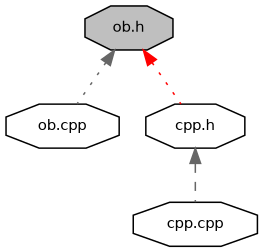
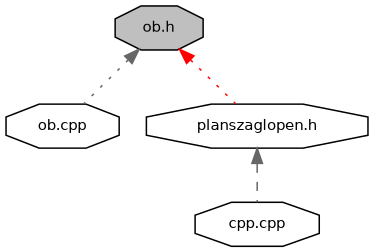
(195, 126) -> (257, 126)
